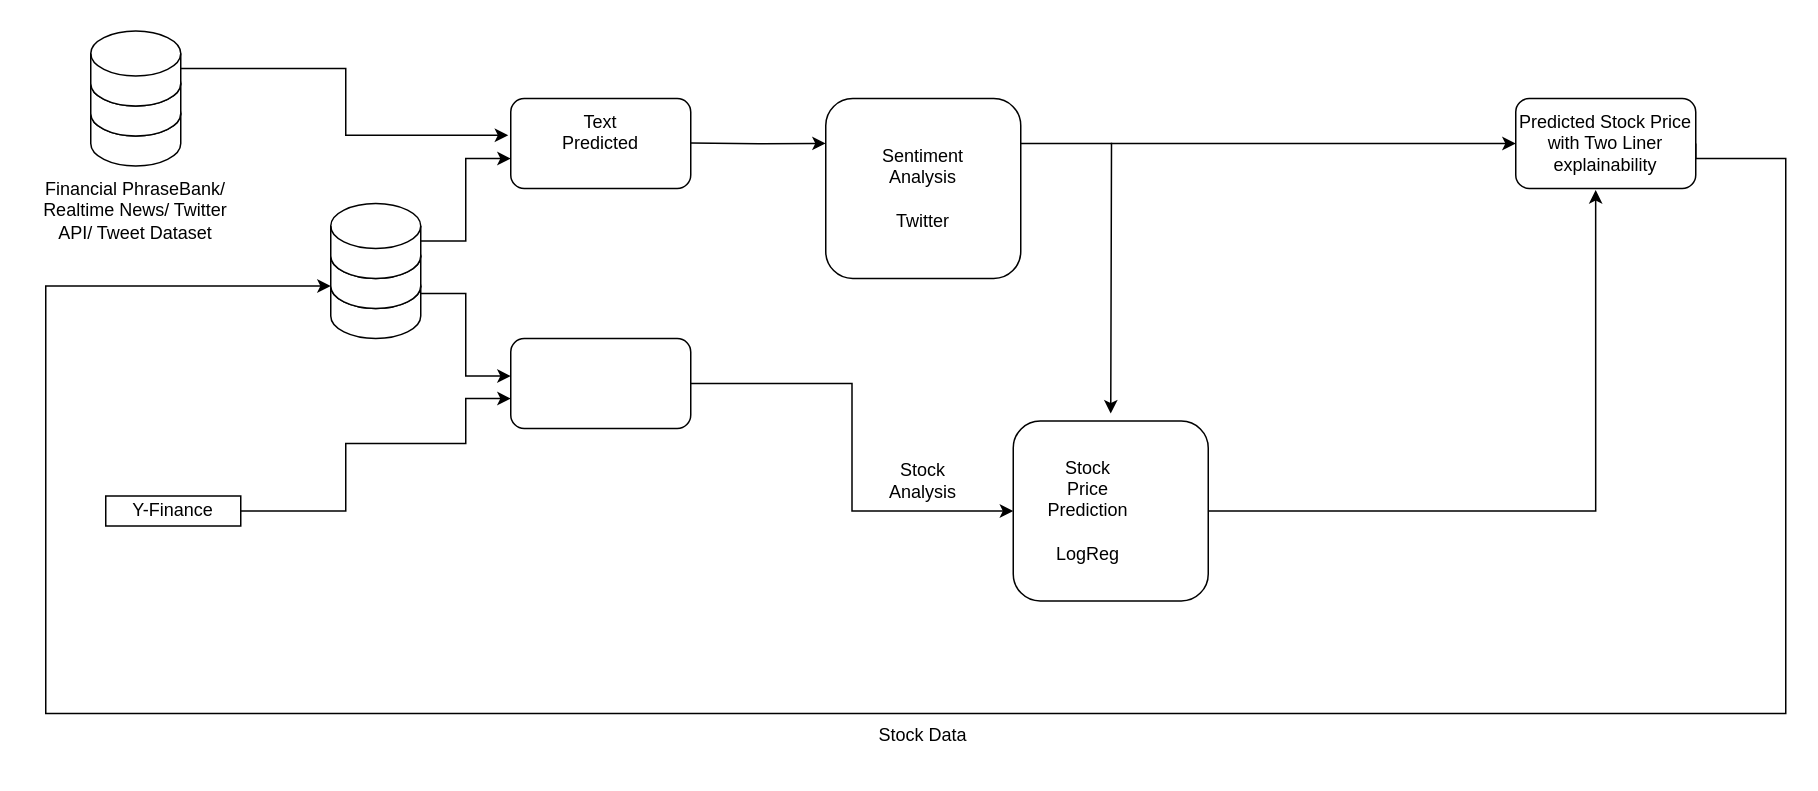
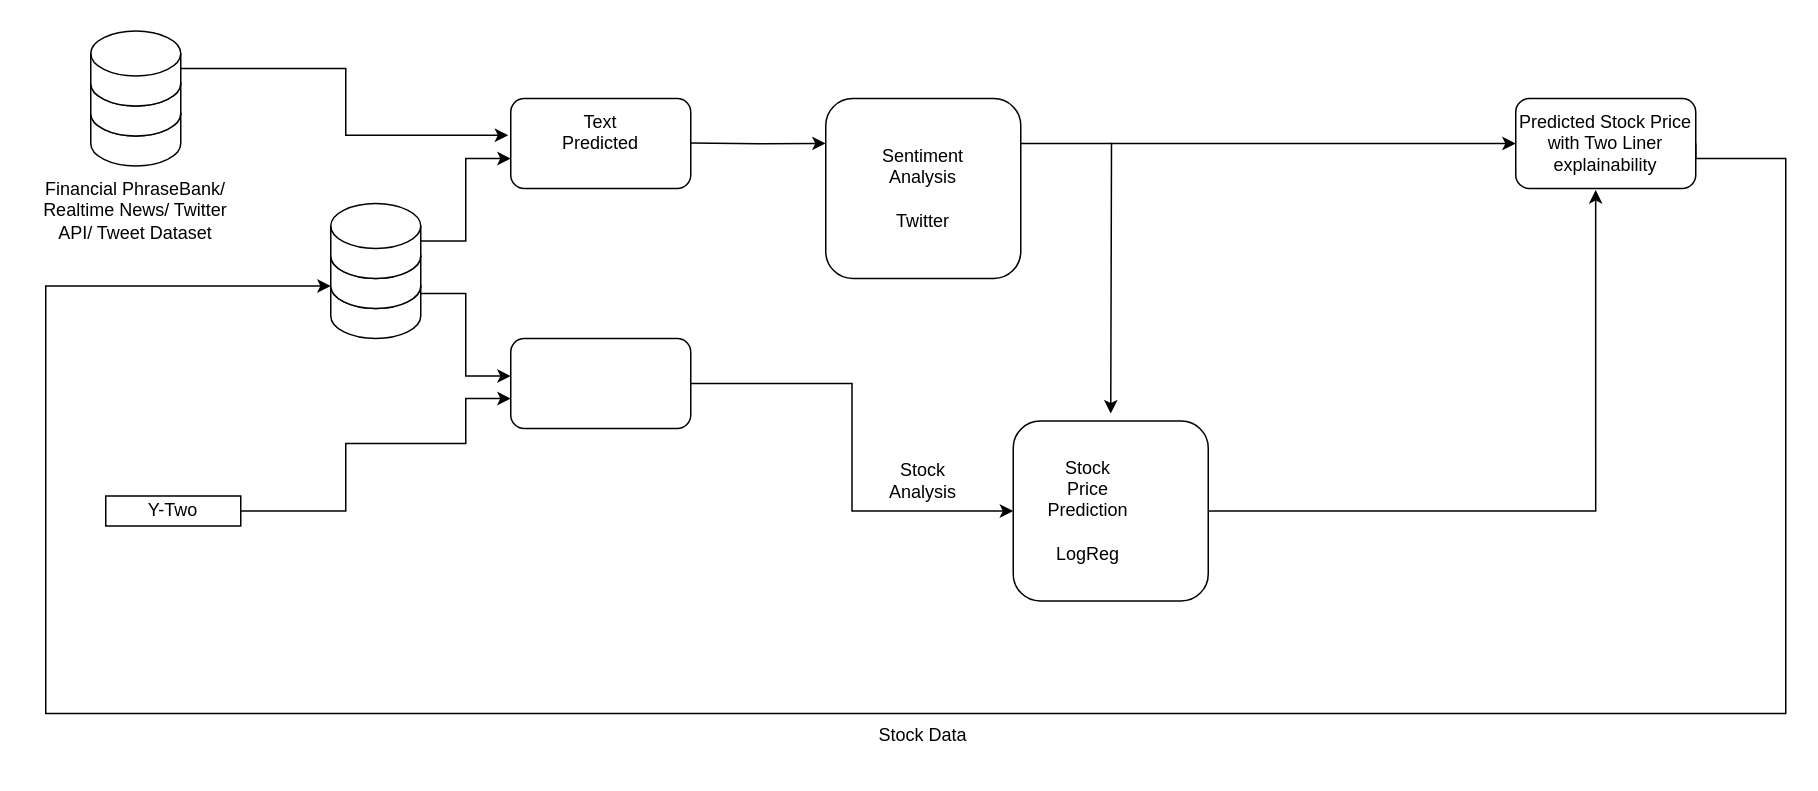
(173, 511) -> (173, 511)
